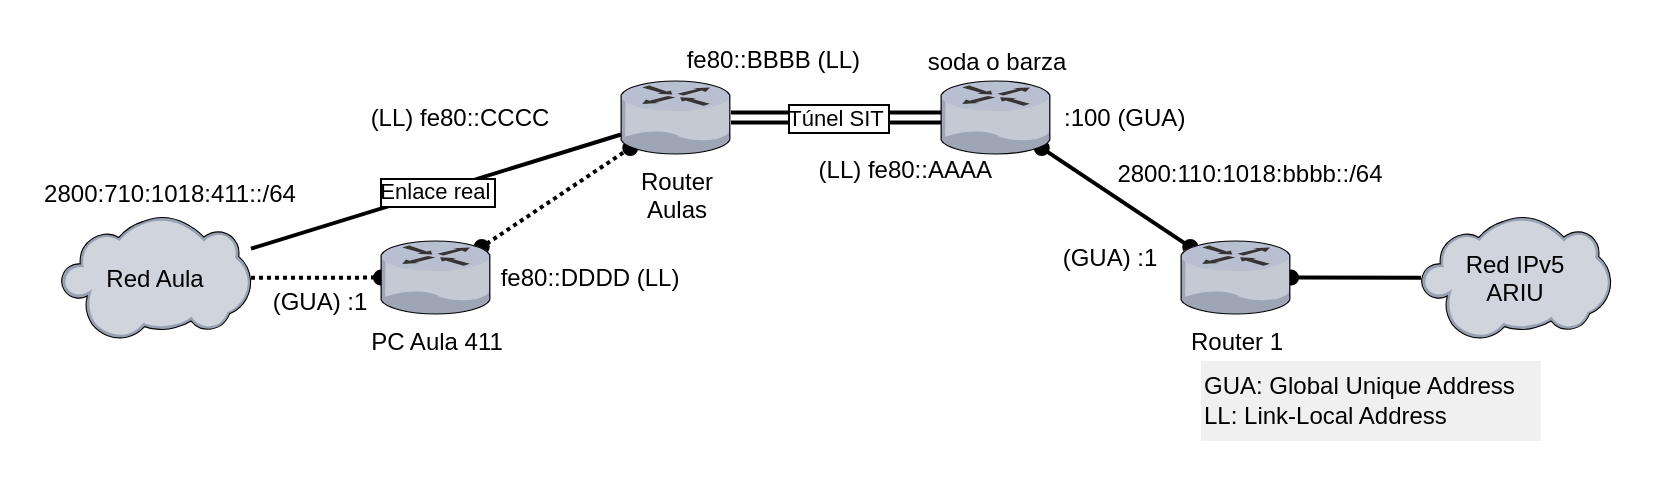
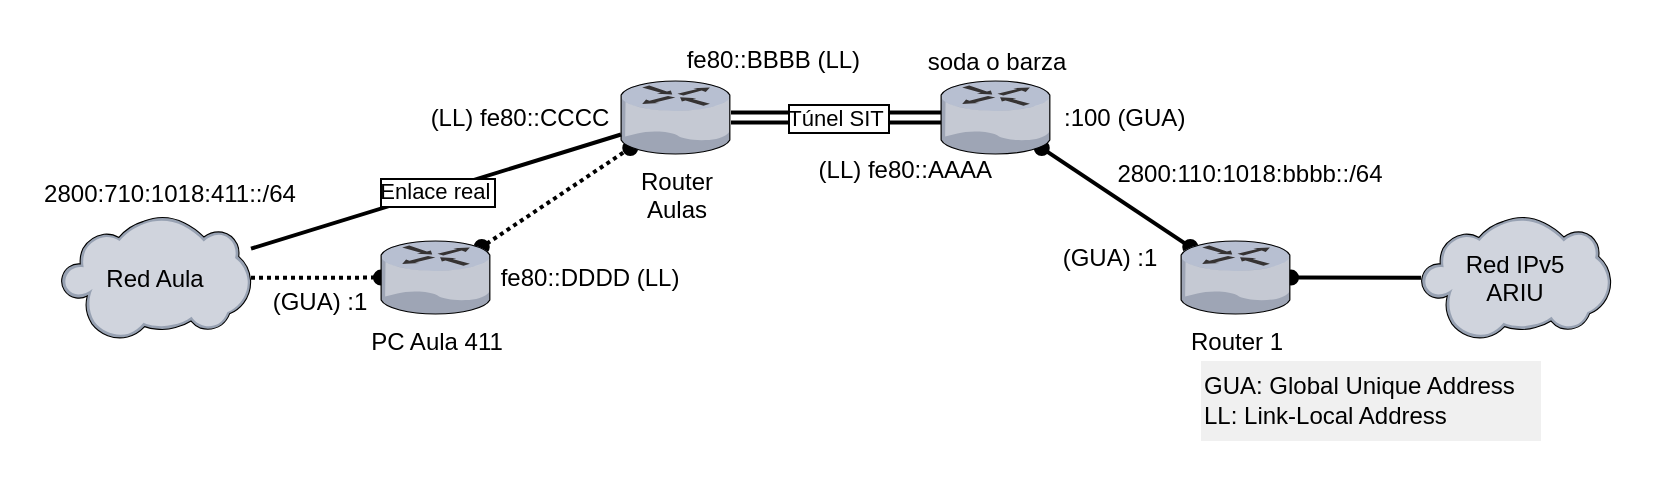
(461, 119) -> (521, 119)
